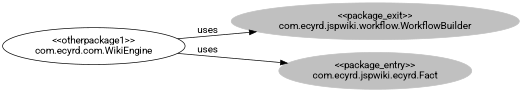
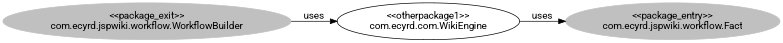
(213, 36) -> (311, 21)
(375, 71) -> (673, 21)
